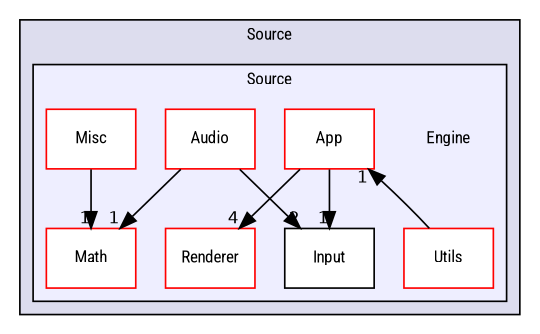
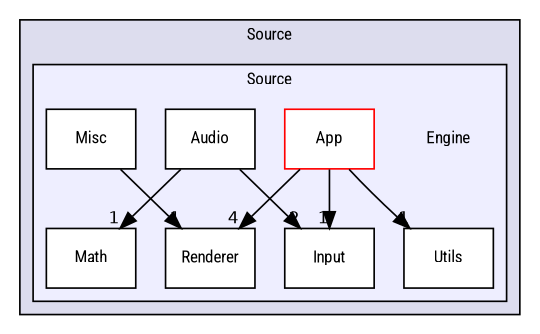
(91, 139) -> (91, 139)
(210, 139) -> (210, 139)
(91, 191) -> (143, 192)
(406, 204) -> (373, 194)
(91, 258) -> (91, 258)
(210, 258) -> (210, 258)
(449, 258) -> (449, 258)
